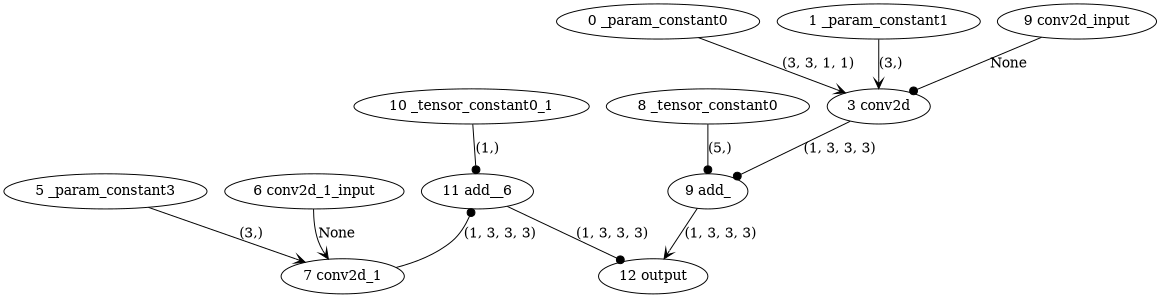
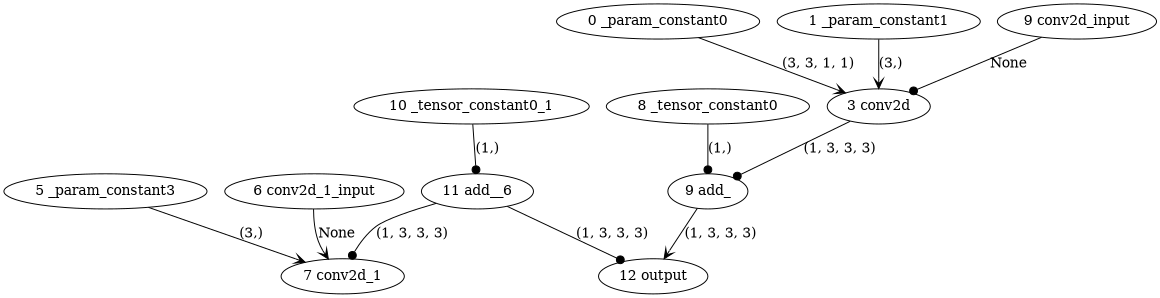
(720, 149) -> (720, 149)
(439, 250) -> (390, 219)
